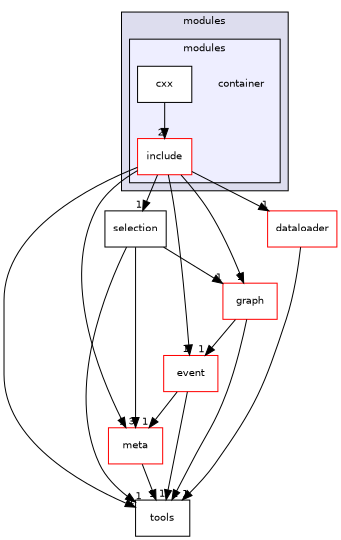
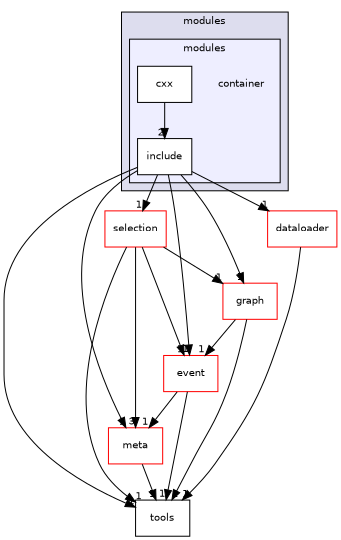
(165, 157) -> (165, 157)
(136, 229) -> (136, 229)
none -> (161, 296)
